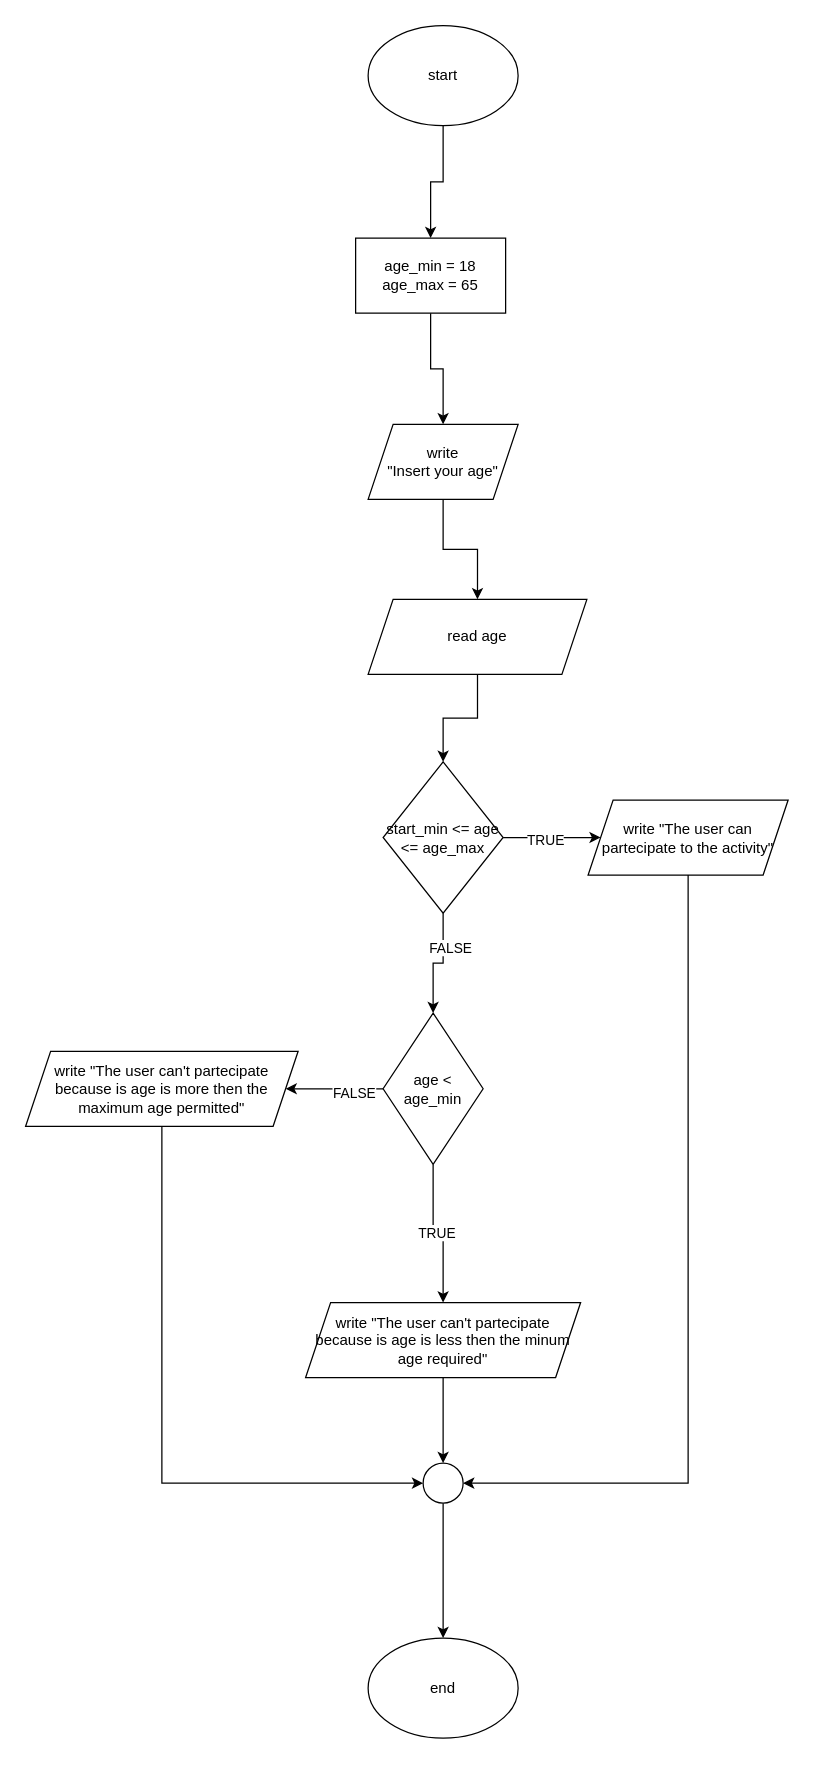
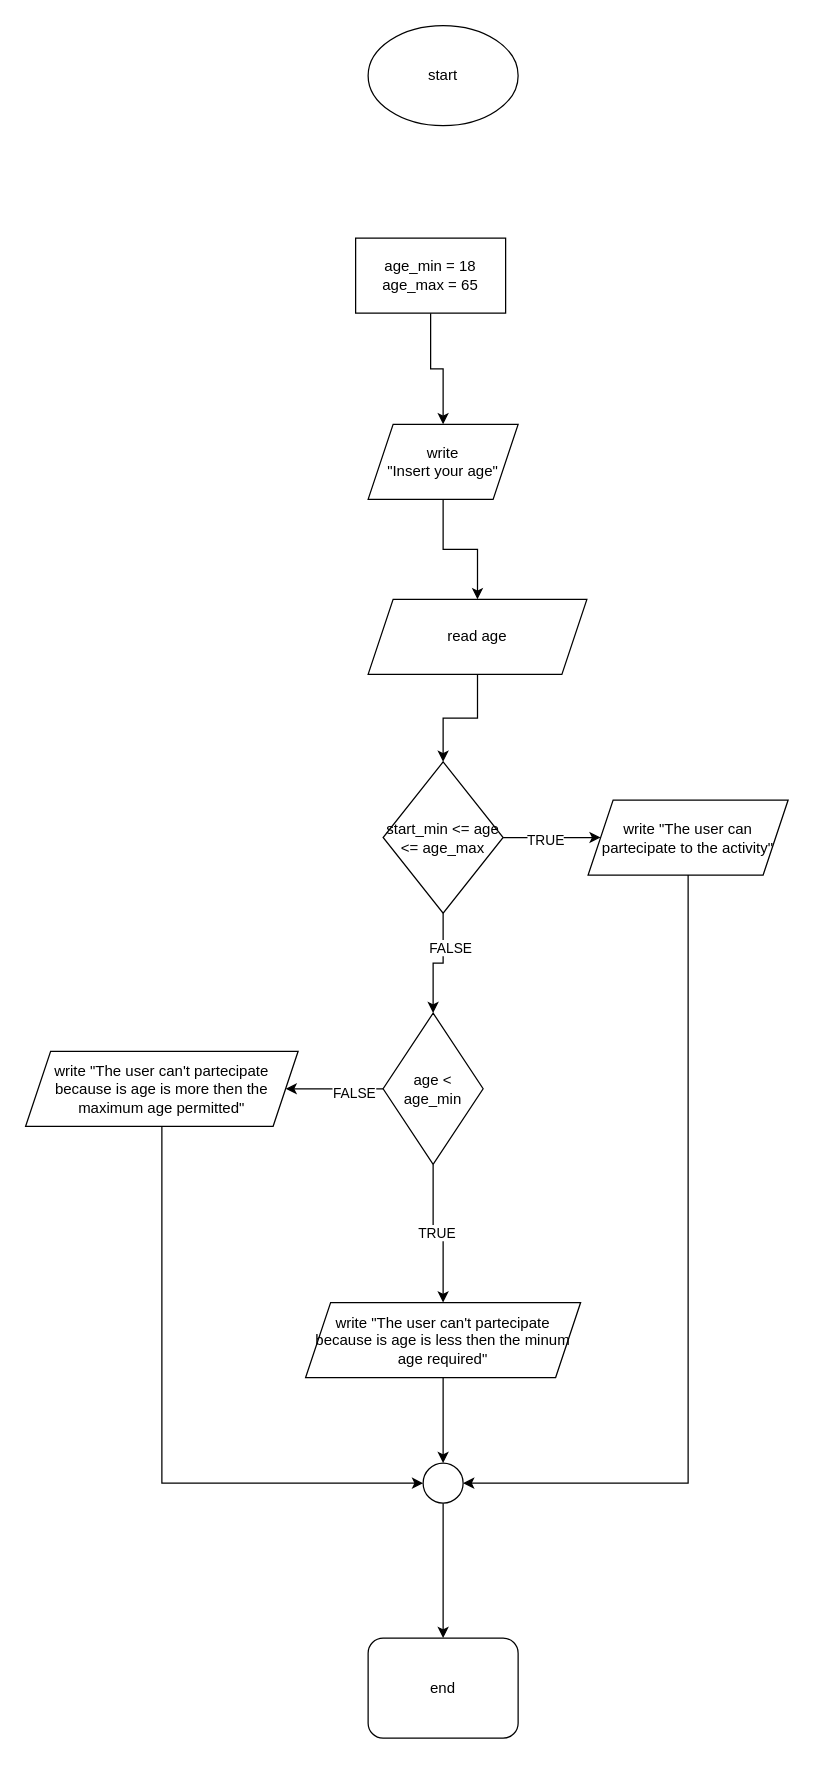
(441, 182) -> none
(443, 1688) -> (443, 1688)
